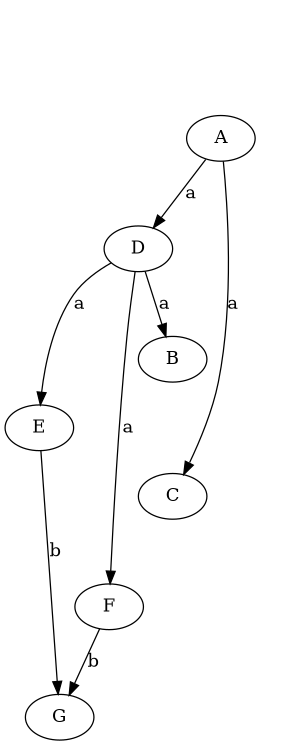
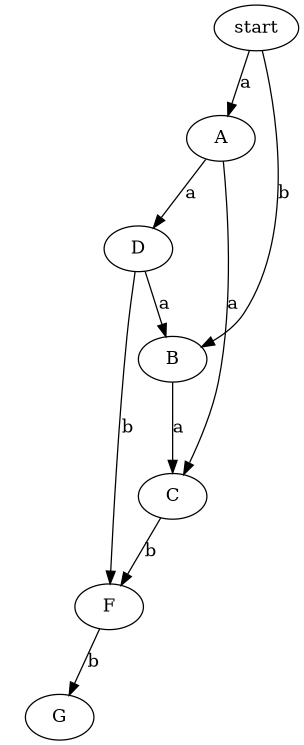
none -> (256, 28)
none -> (173, 421)
(39, 428) -> none
(128, 428) -> (128, 428)
none -> (144, 546)
